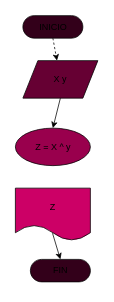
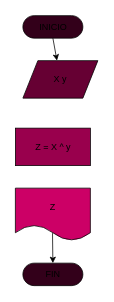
(54, 47) -> (54, 47)
(57, 111) -> none
(53, 147) -> (53, 147)
(60, 270) -> (53, 274)
